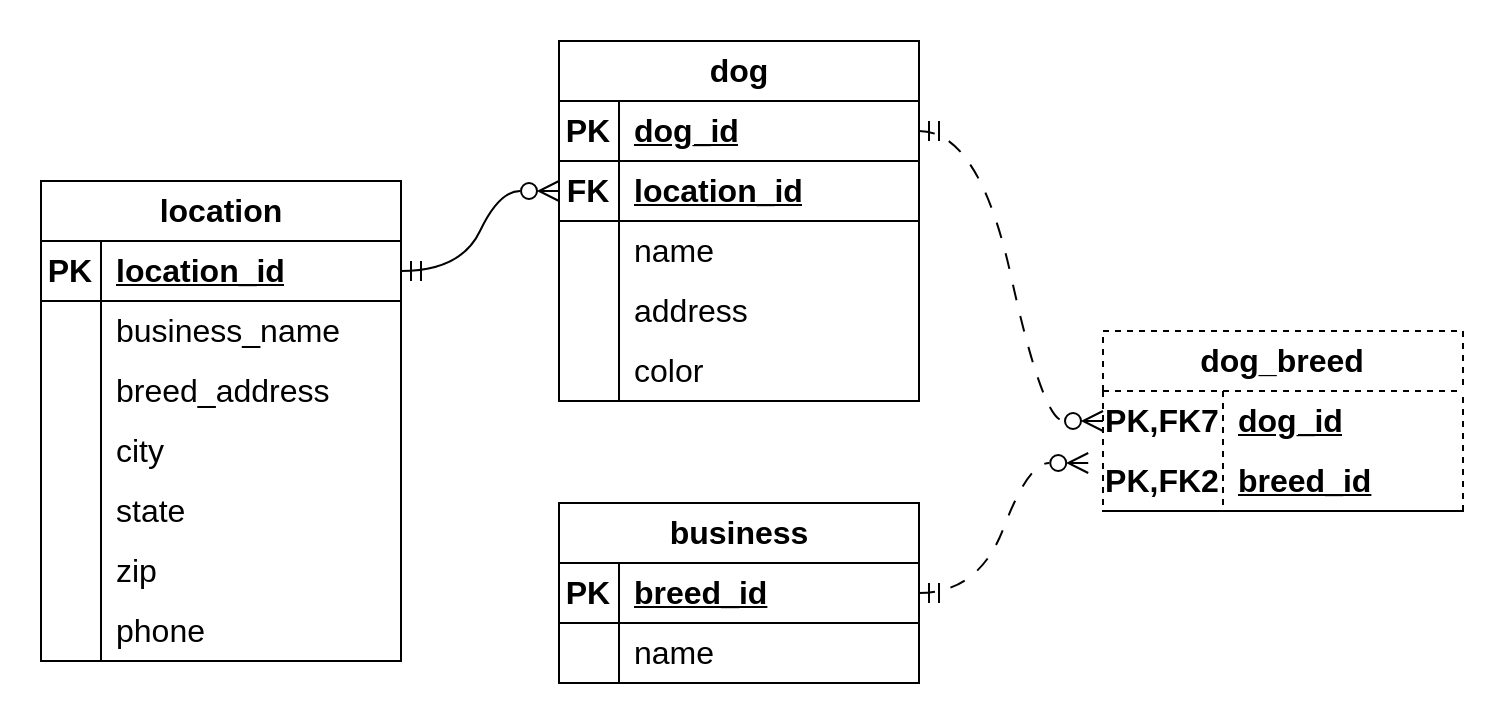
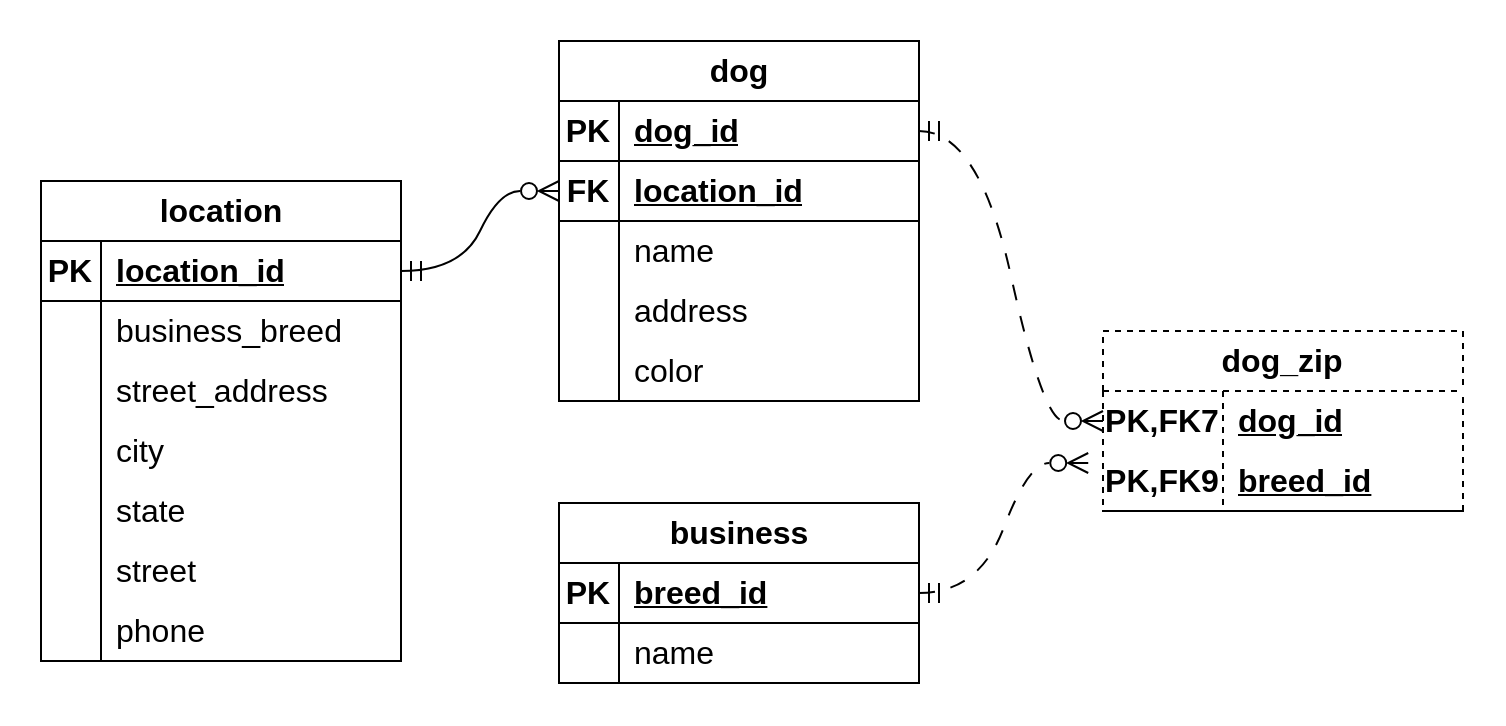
(229, 331) -> (238, 331)
(1283, 361) -> (1283, 361)
(233, 391) -> (242, 391)
(1163, 481) -> (1163, 481)
(140, 571) -> (171, 571)
